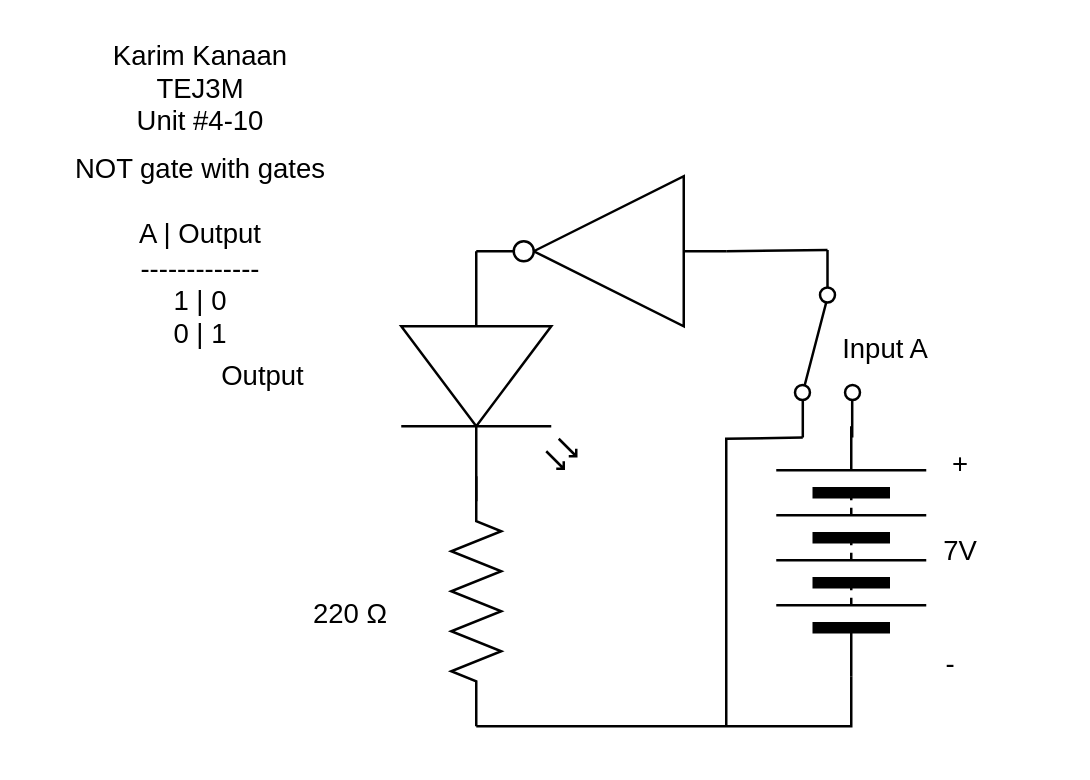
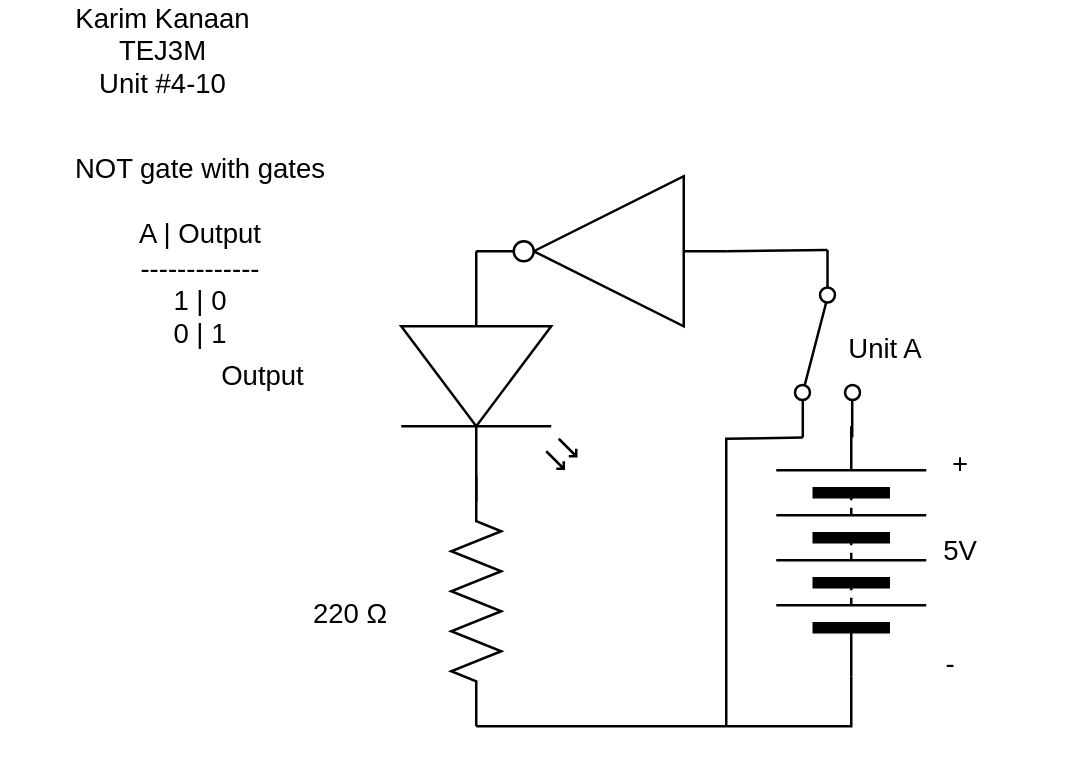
(201, 89) -> (164, 51)
(886, 349) -> (886, 349)
(961, 551) -> (961, 551)
